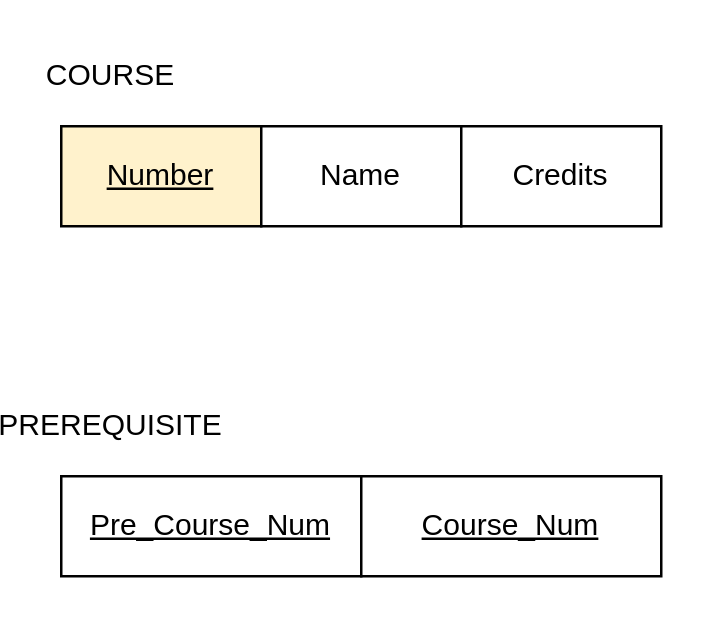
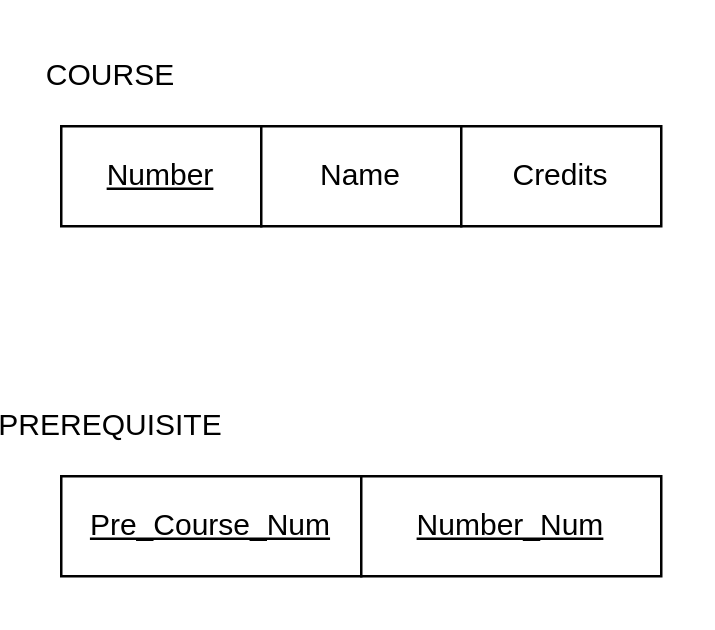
(161, 176) -> (161, 176)
(511, 526) -> (511, 526)
